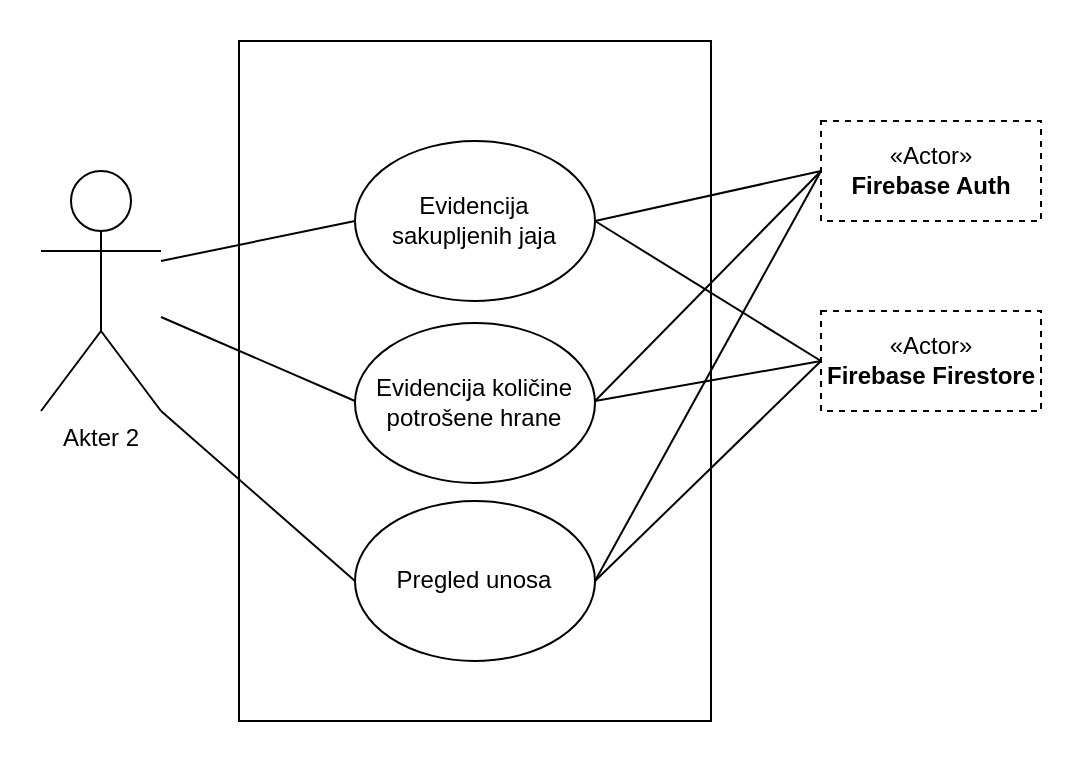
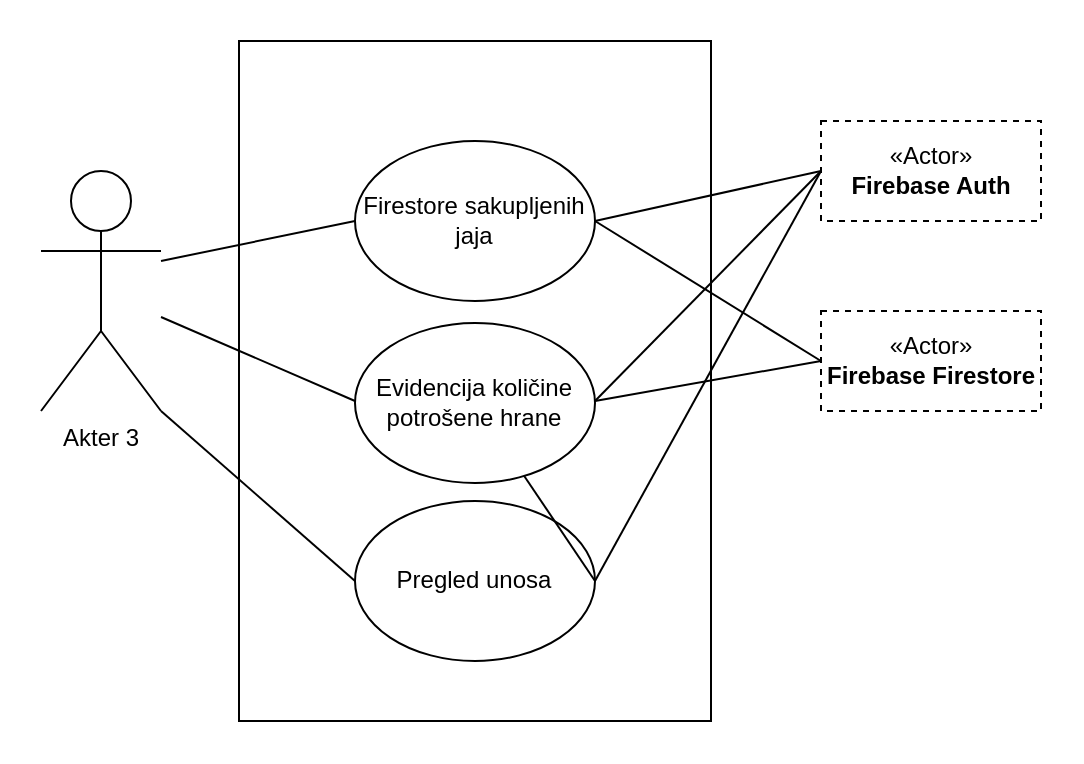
(475, 221) -> (475, 221)
(102, 439) -> (102, 439)
(709, 470) -> (558, 527)
